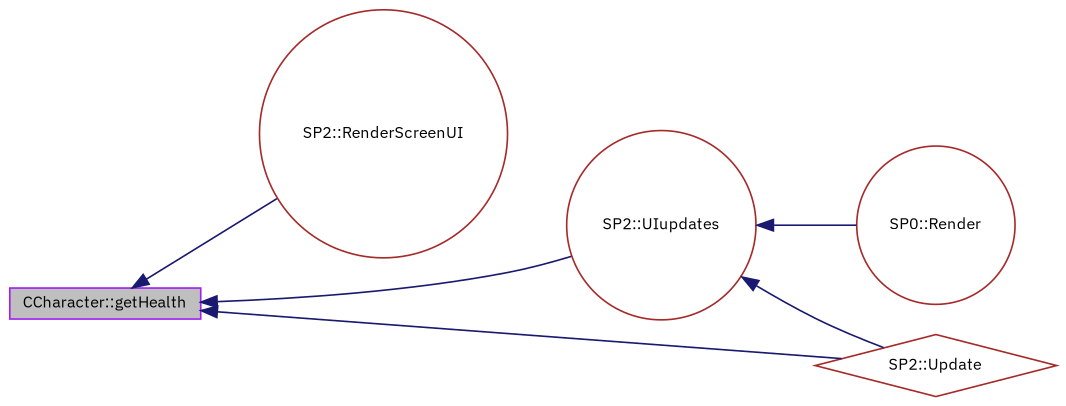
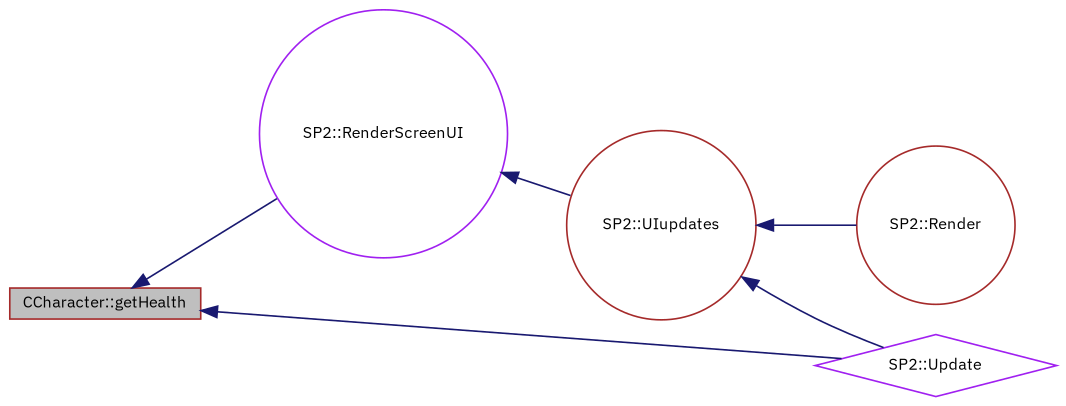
(384, 134) -> (384, 134)
(936, 225) -> (936, 225)
(396, 289) -> (544, 187)
(105, 304) -> (105, 304)
(936, 366) -> (936, 366)
